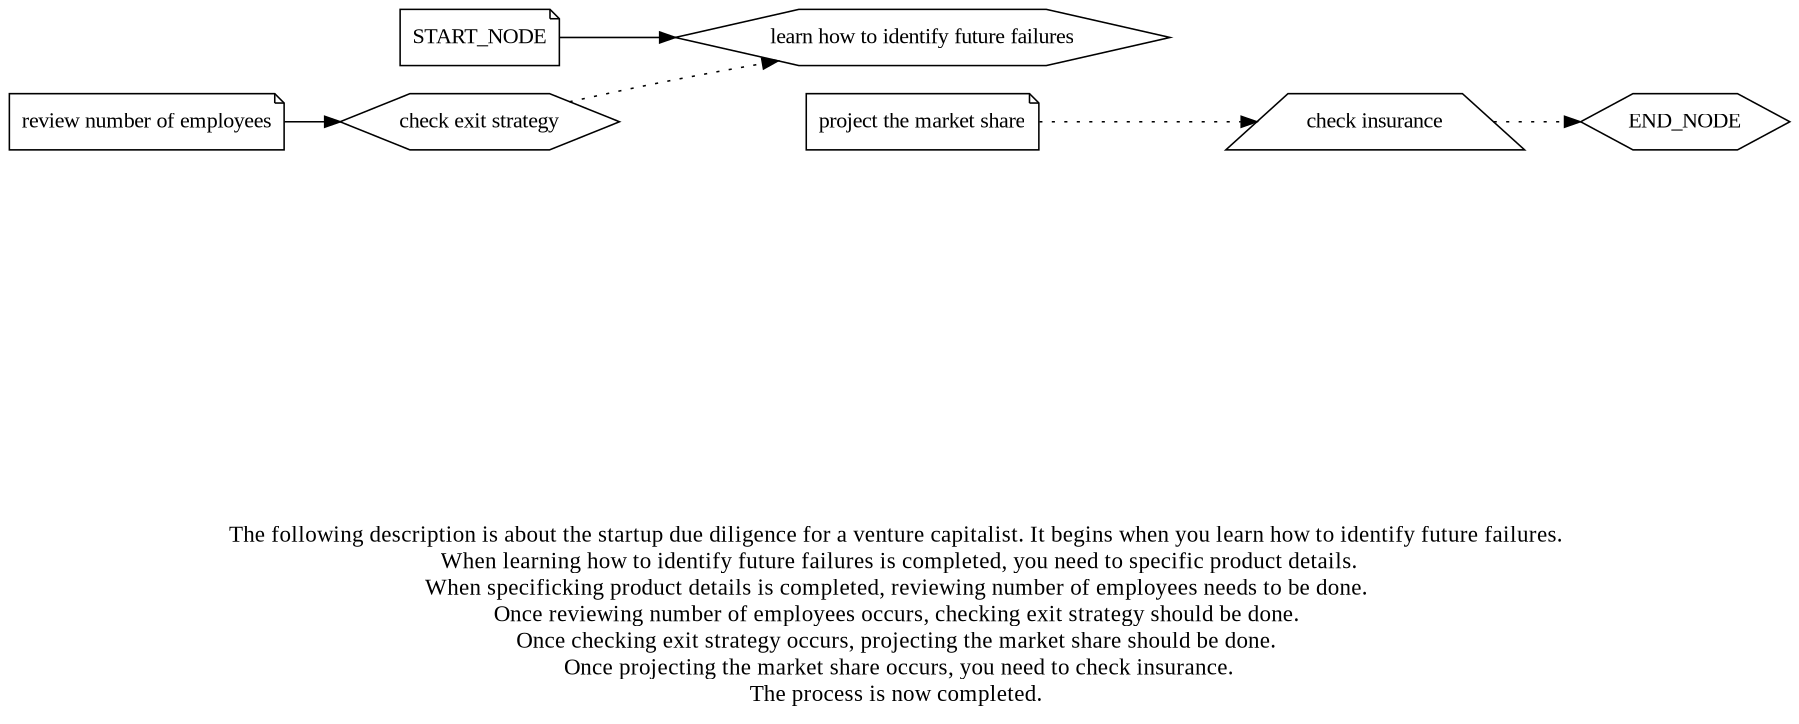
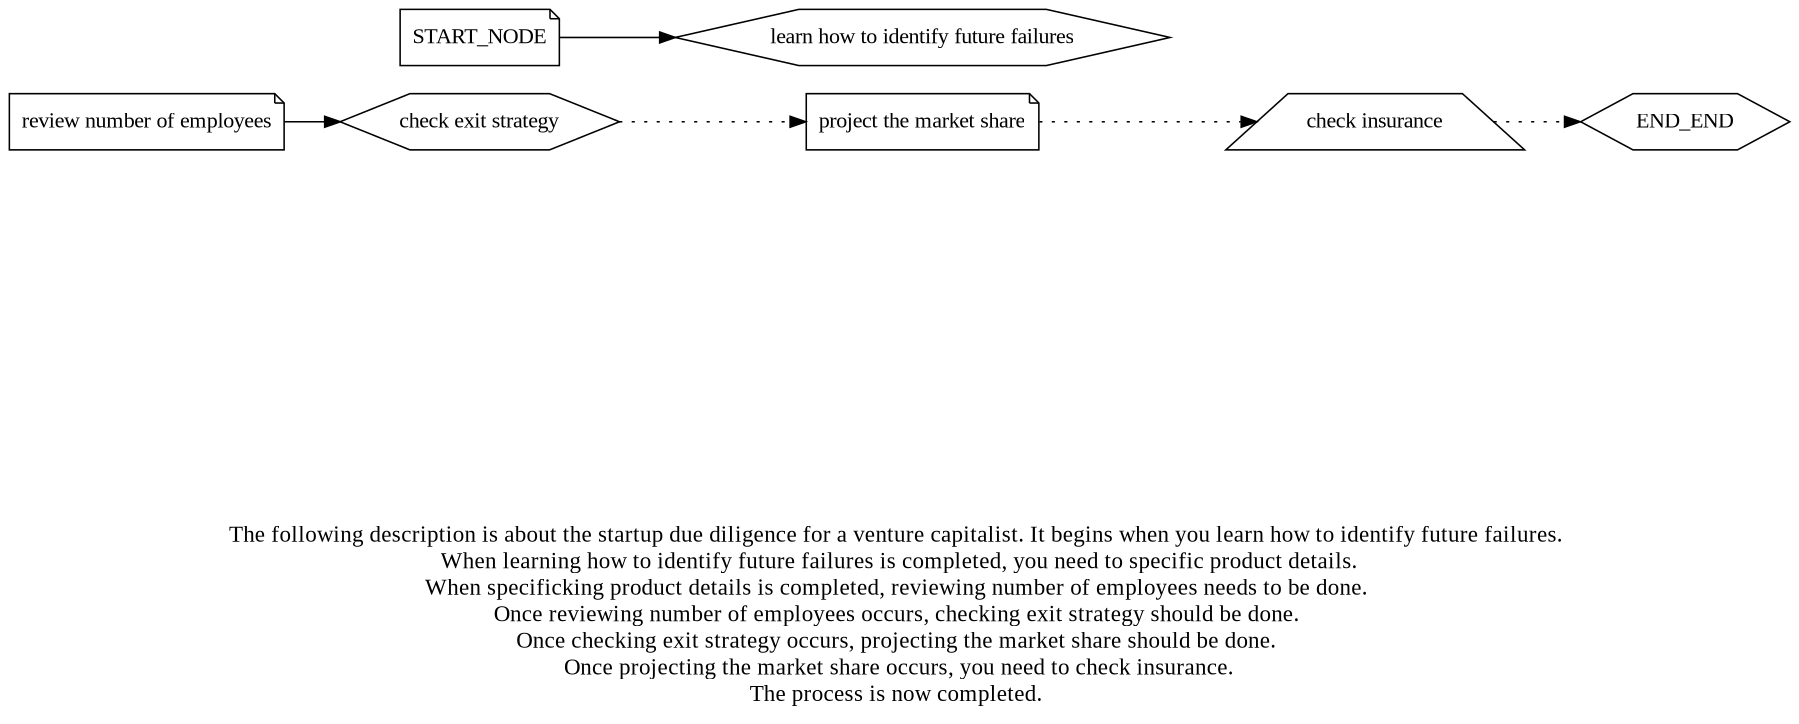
(666, 82) -> (705, 122)
(1685, 122) -> (1685, 122)
